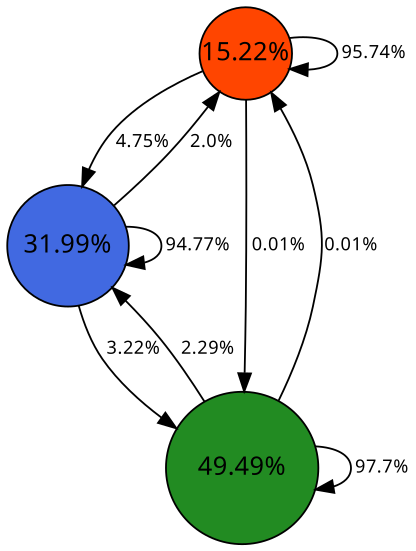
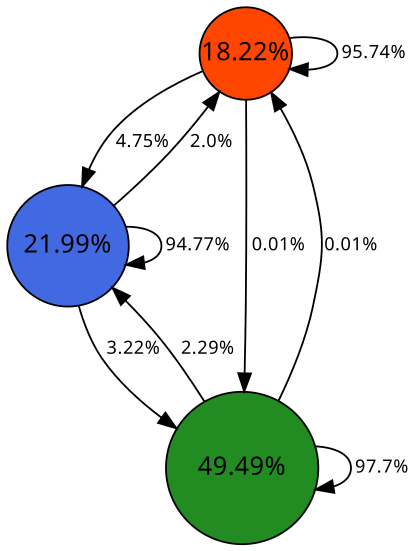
(246, 54) -> (246, 54)
(68, 246) -> (68, 246)
